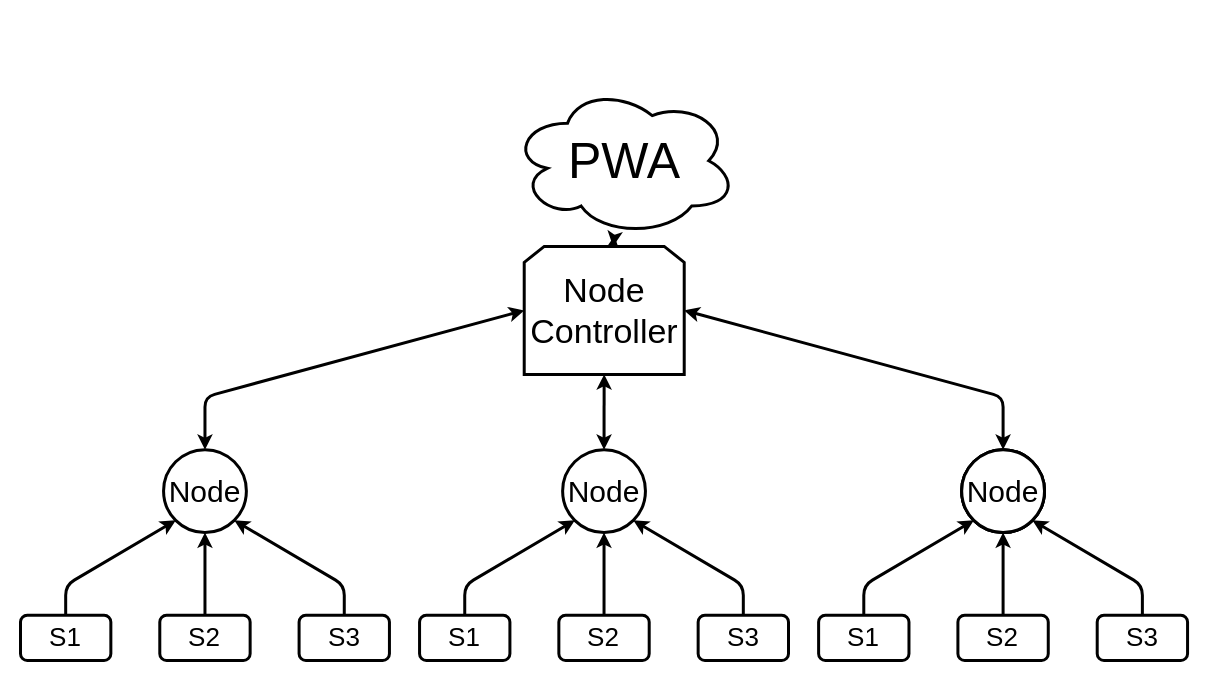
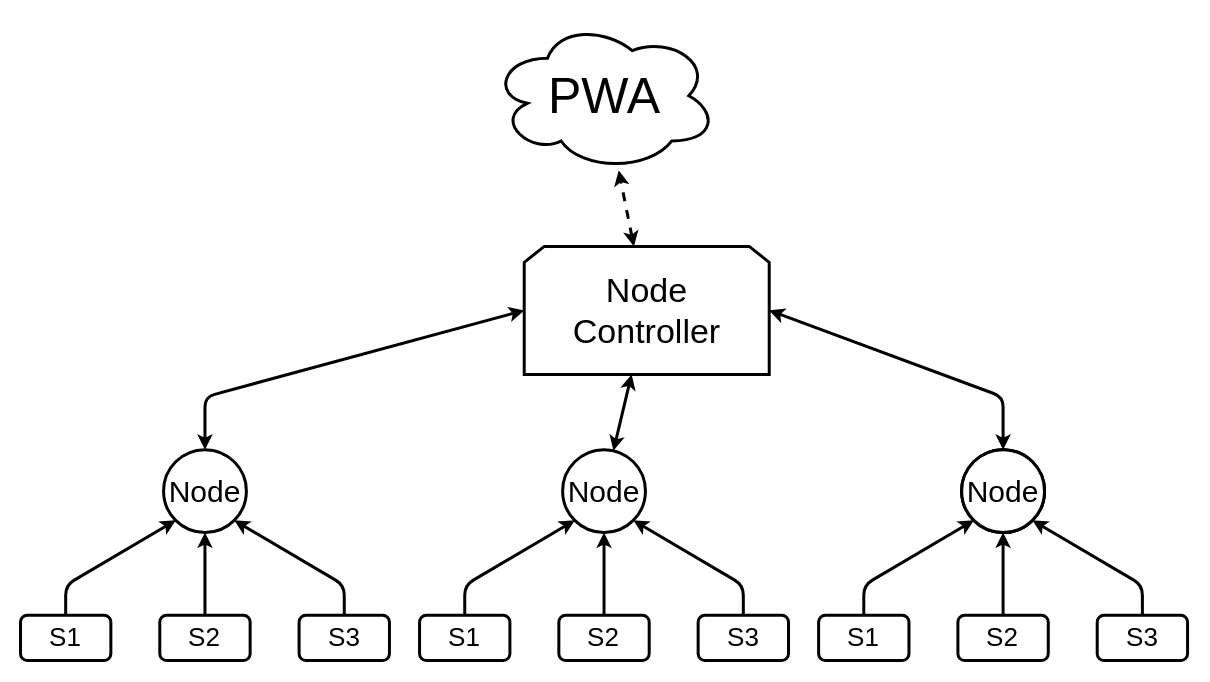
(624, 161) -> (604, 96)
(604, 310) -> (647, 310)
